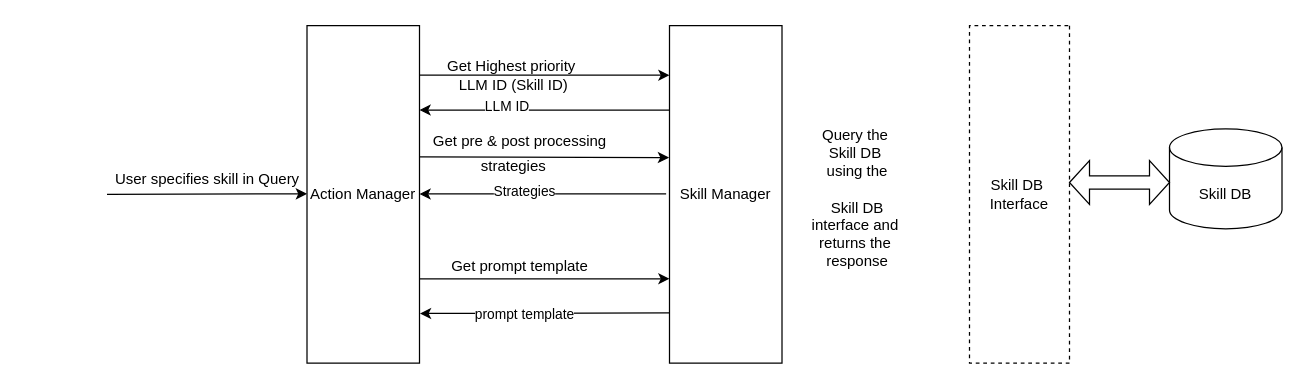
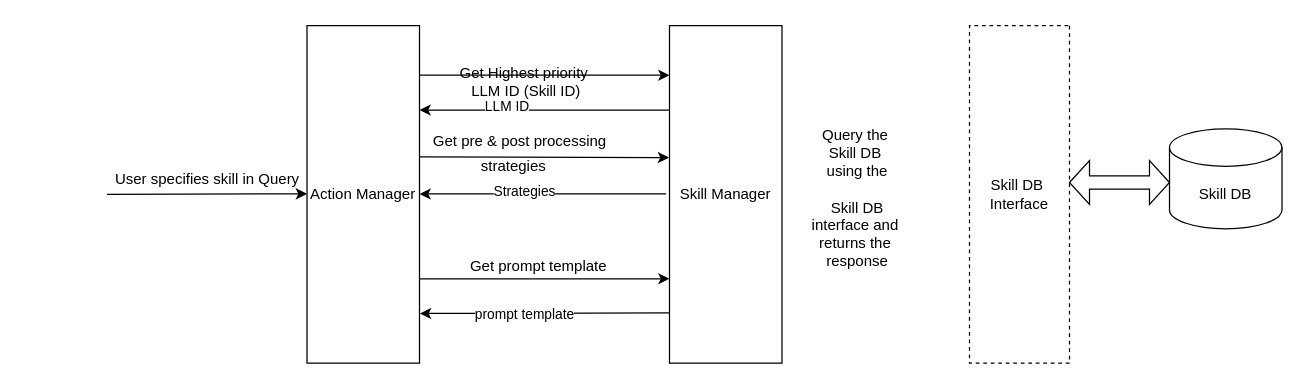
(513, 76) -> (526, 82)
(519, 267) -> (538, 267)
